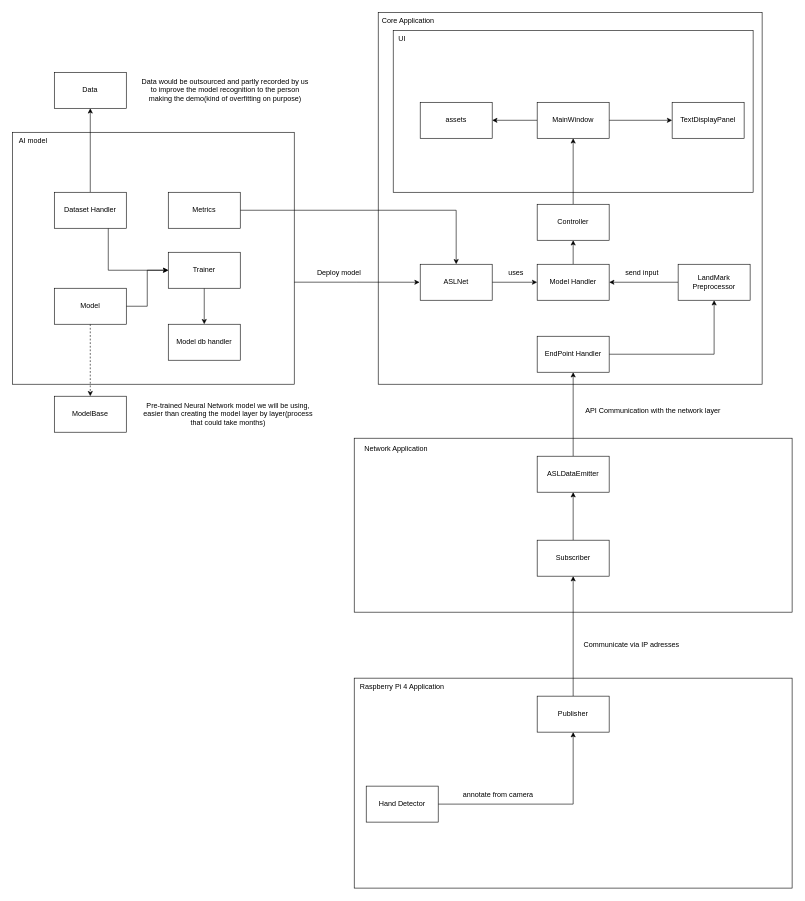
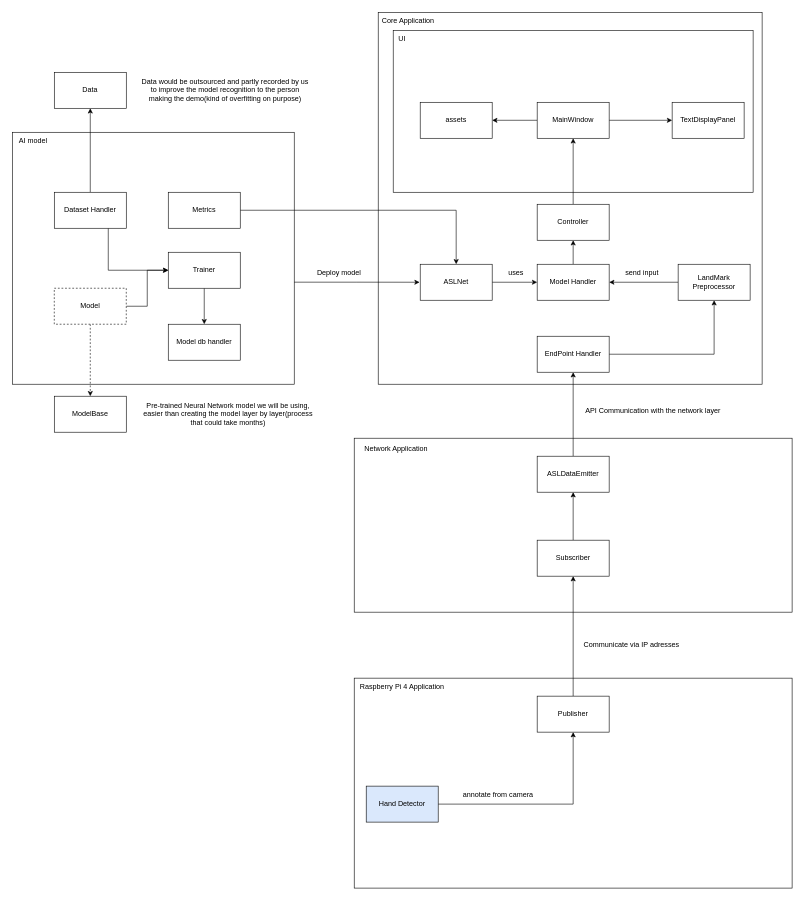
(90, 306) -> (90, 306)
(402, 804) -> (402, 804)
